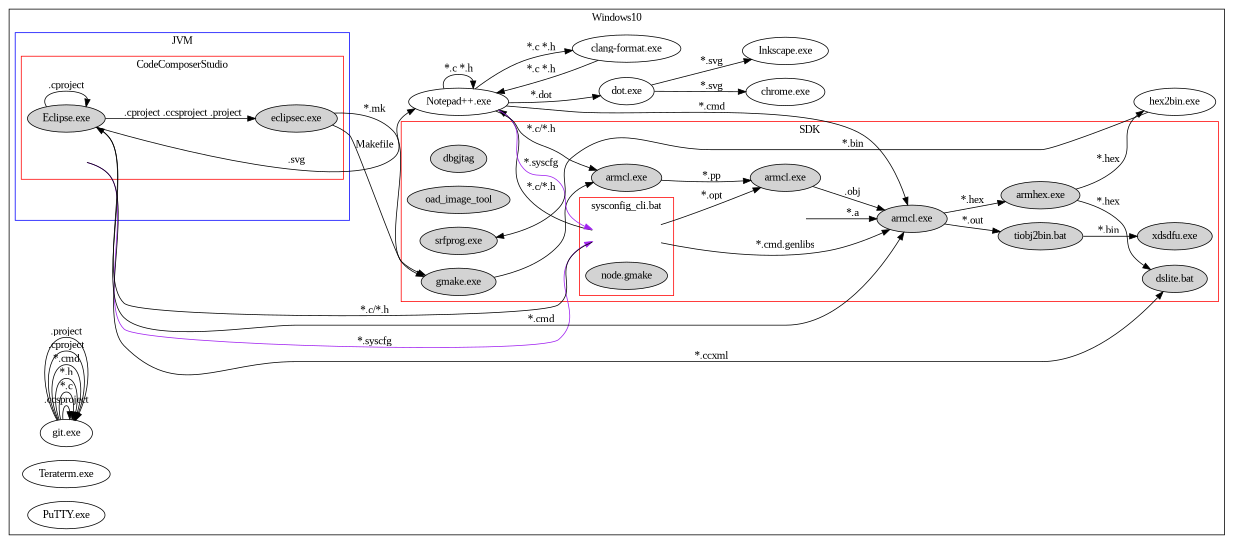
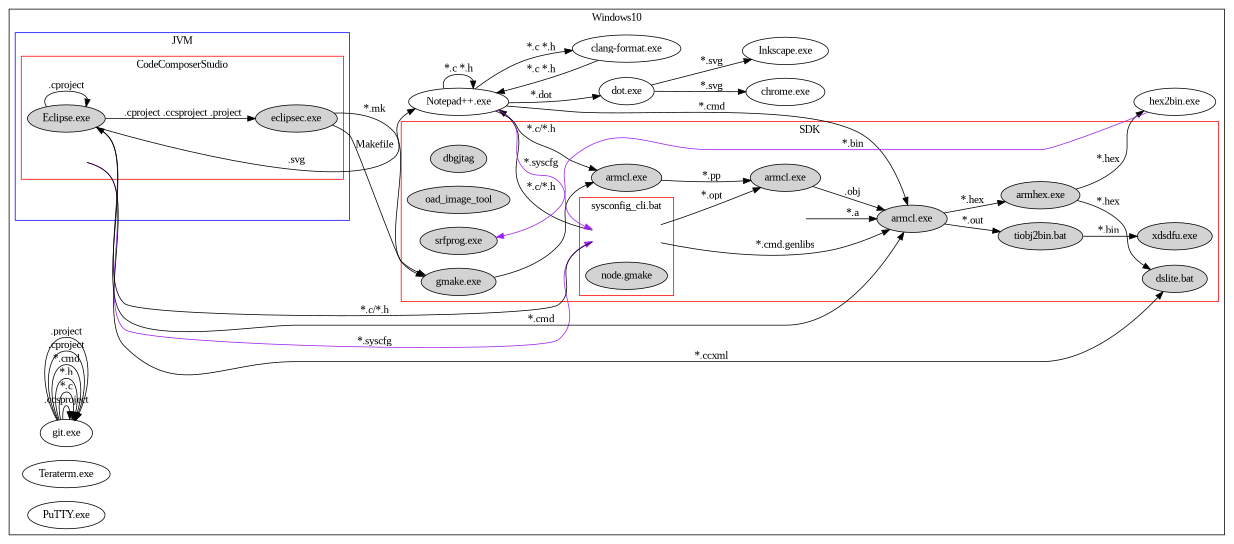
(802, 150) -> (802, 150)
